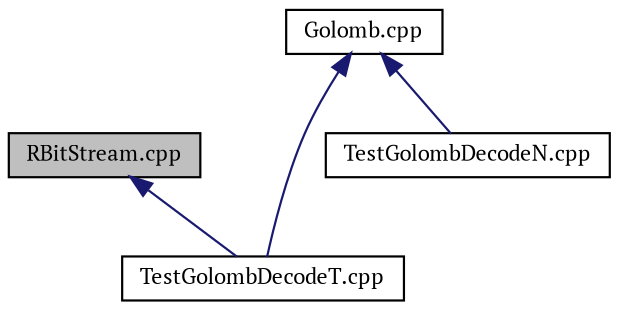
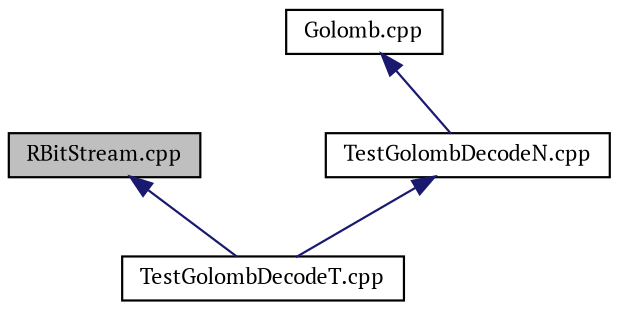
(294, 161) -> (356, 223)
